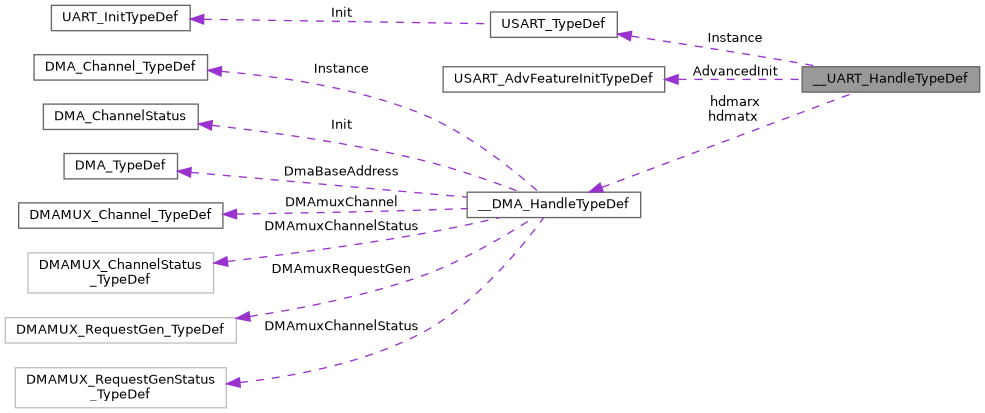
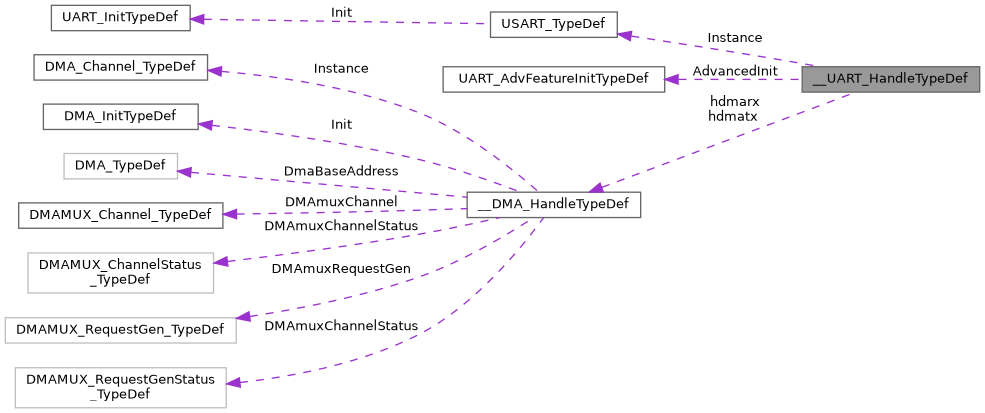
(554, 79) -> (554, 79)
(121, 117) -> (121, 117)
(121, 166) -> (121, 166)
